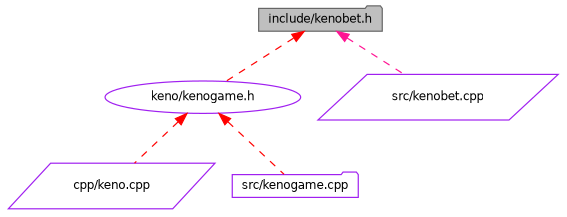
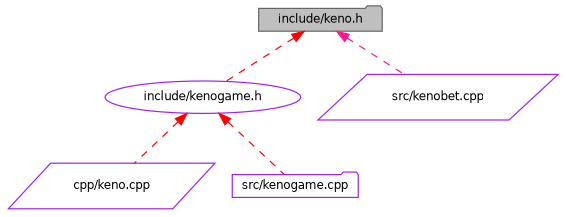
(320, 20) -> (320, 20)
(203, 97) -> (203, 97)
